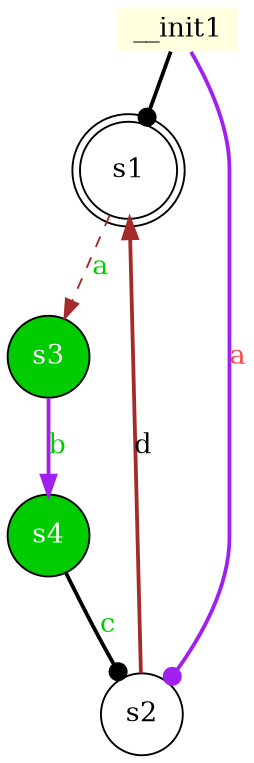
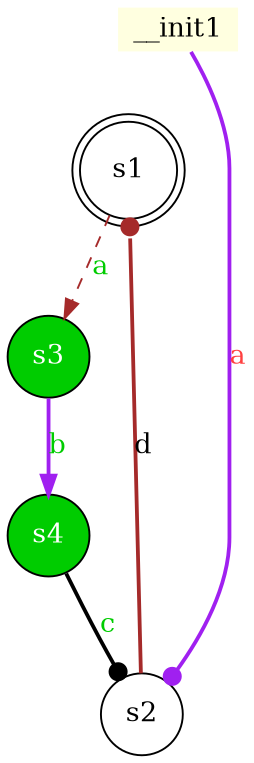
(160, 81) -> none
(136, 456) -> (136, 456)
